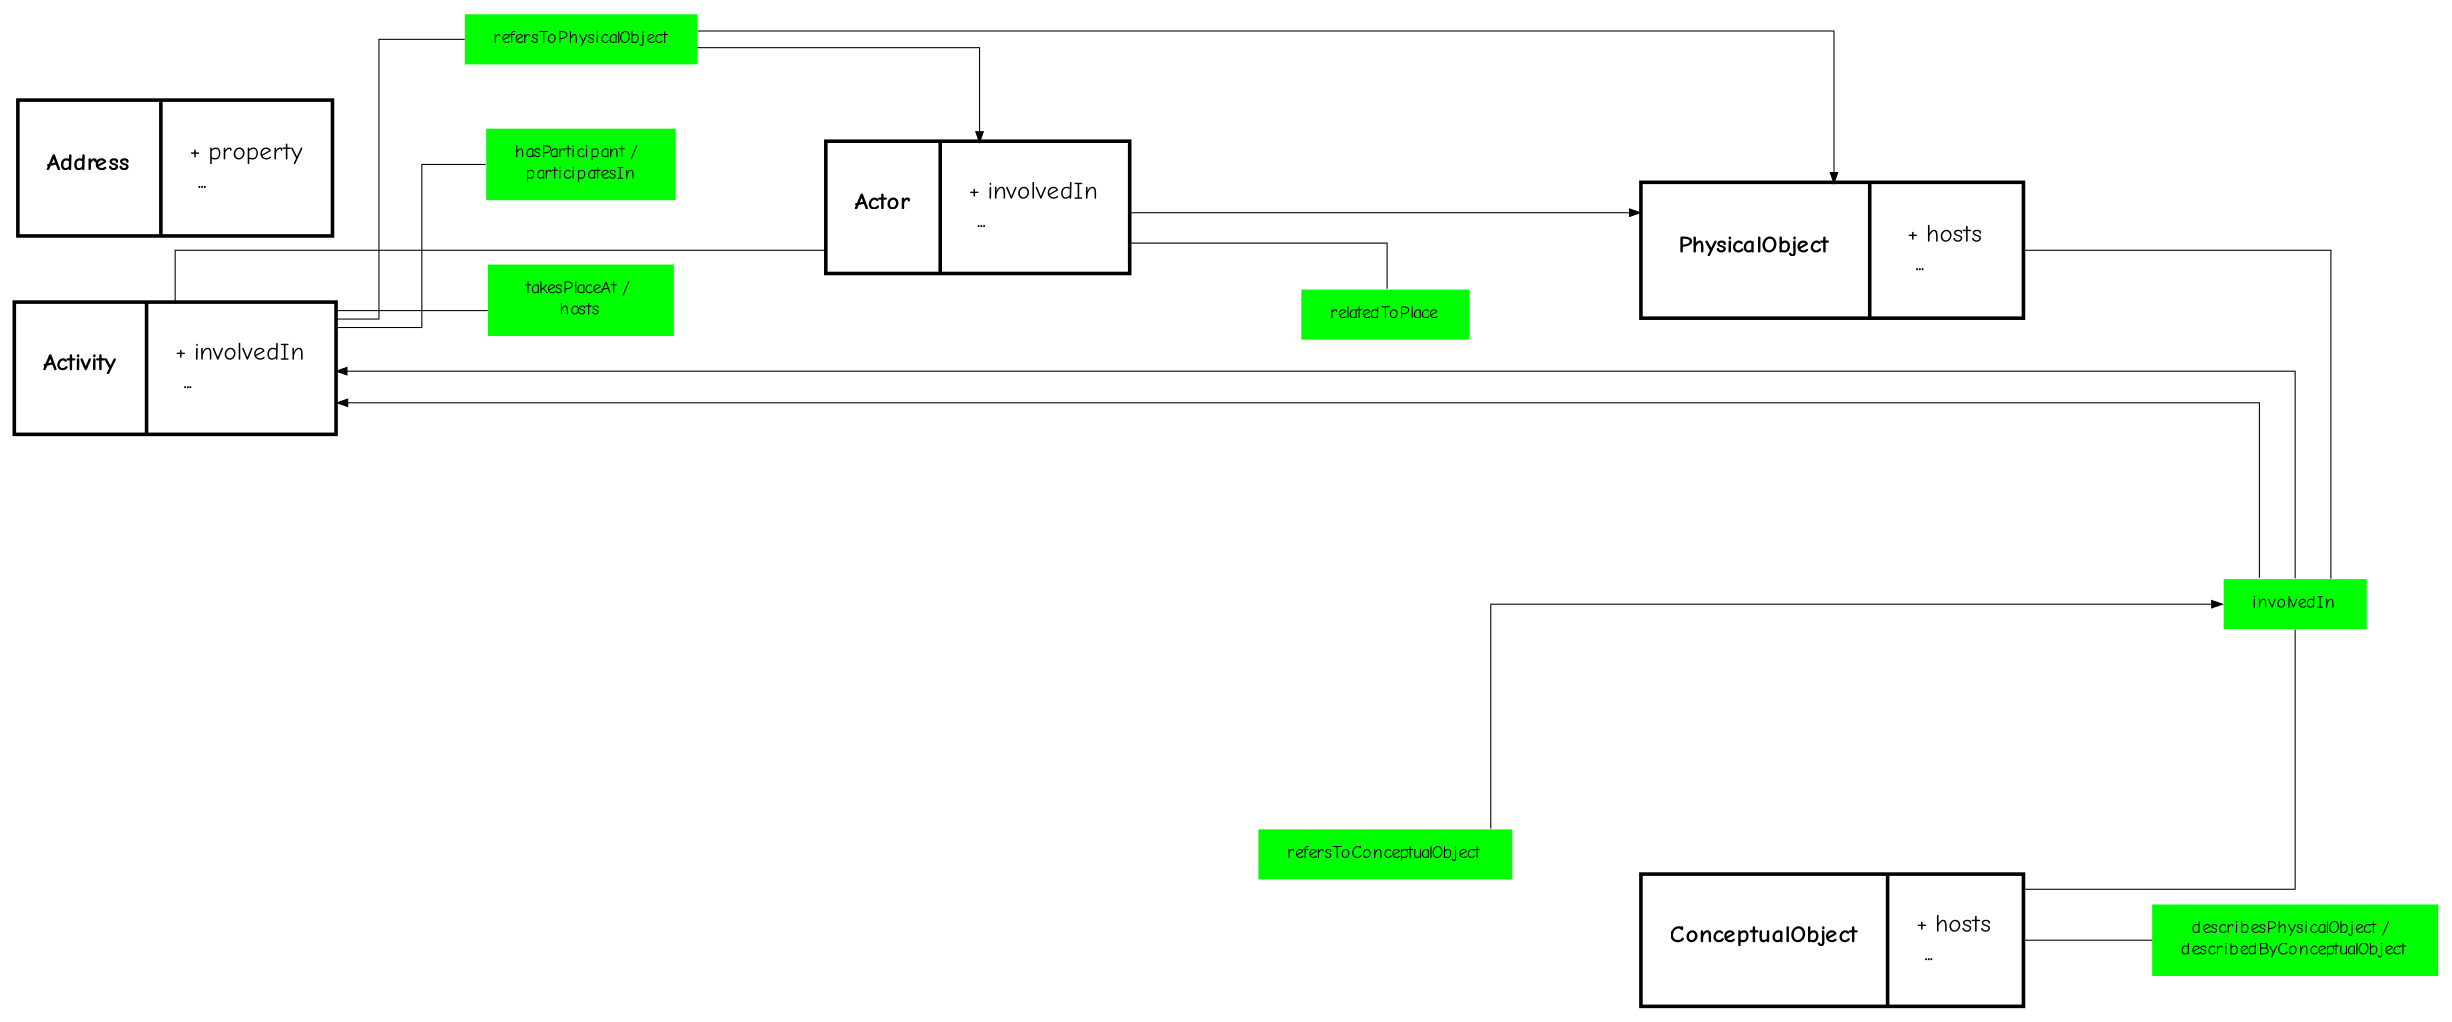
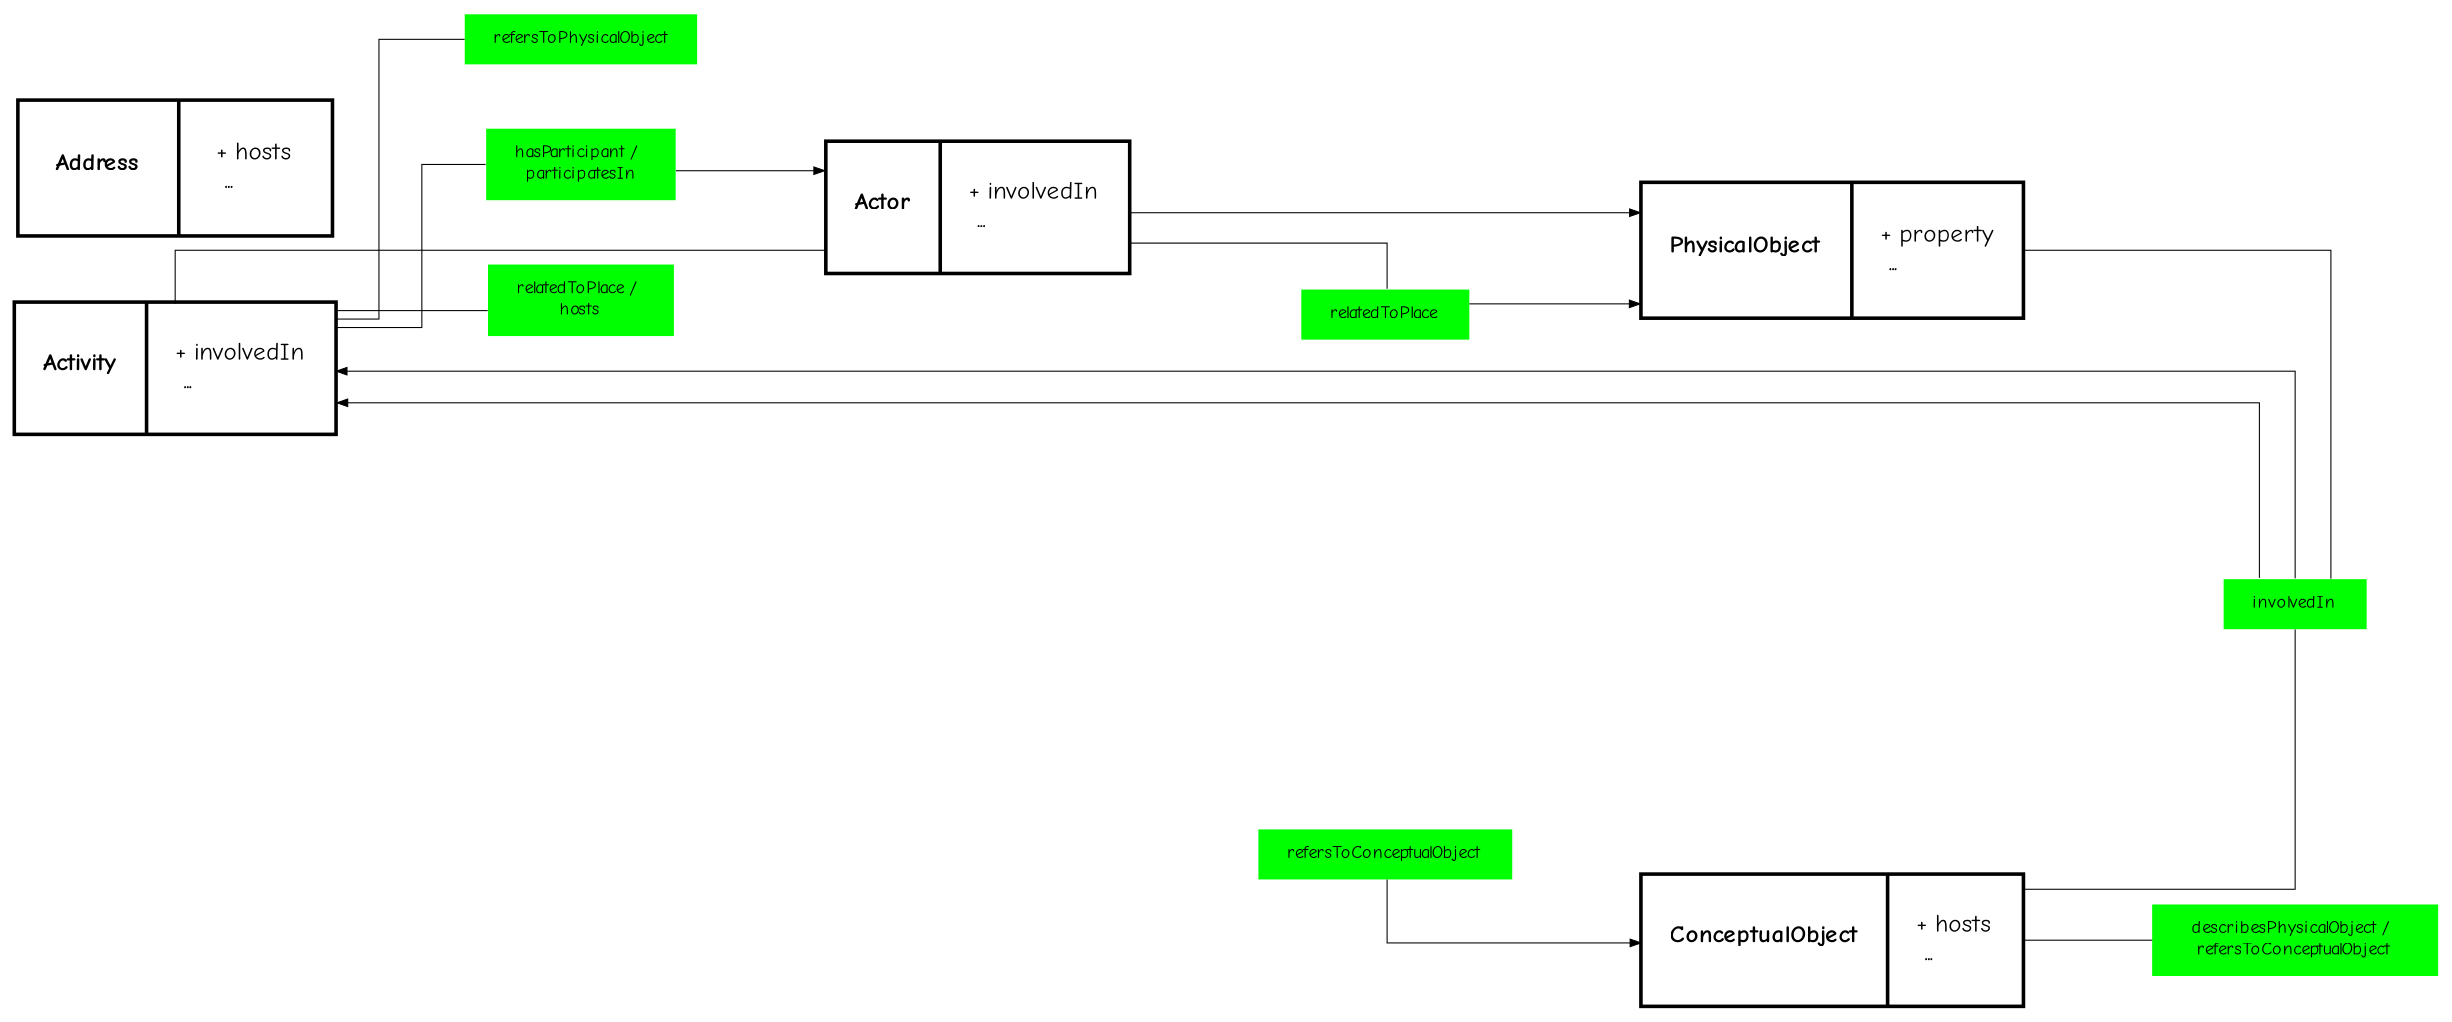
(1337, 31) -> (1549, 304)
(880, 48) -> (745, 171)
(247, 152) -> (256, 152)
(1947, 234) -> (1938, 234)
(581, 300) -> (581, 300)
(1739, 604) -> (1477, 943)
(2295, 940) -> (2295, 940)
